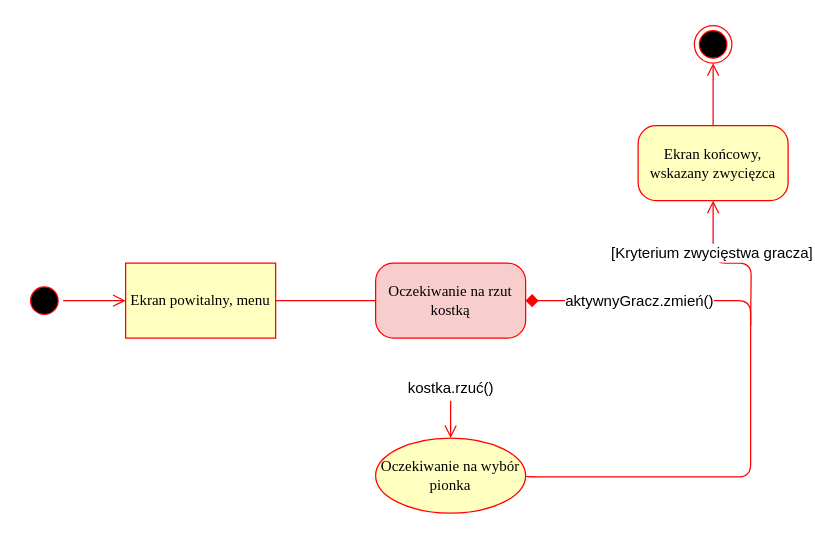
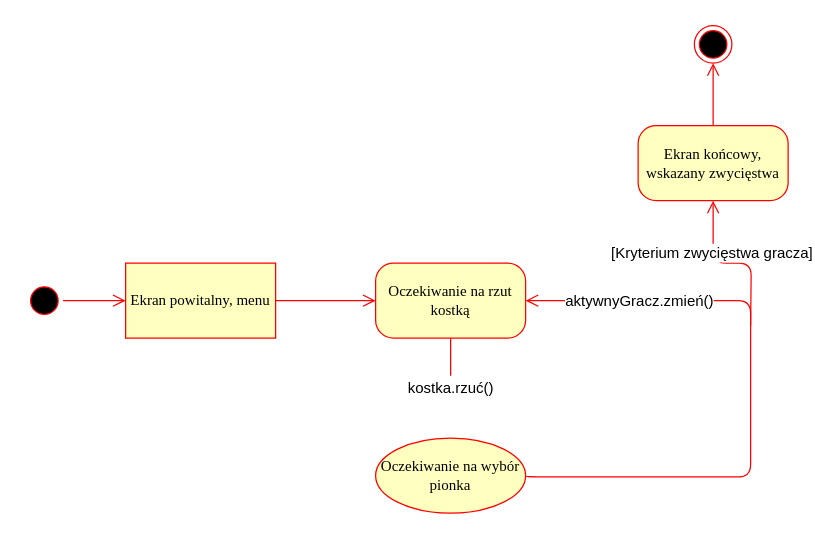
(713, 163) -> (713, 163)
(370, 301) -> (369, 301)
(451, 301) -> (451, 301)
(539, 301) -> (534, 301)
none -> (451, 356)
(451, 418) -> none
